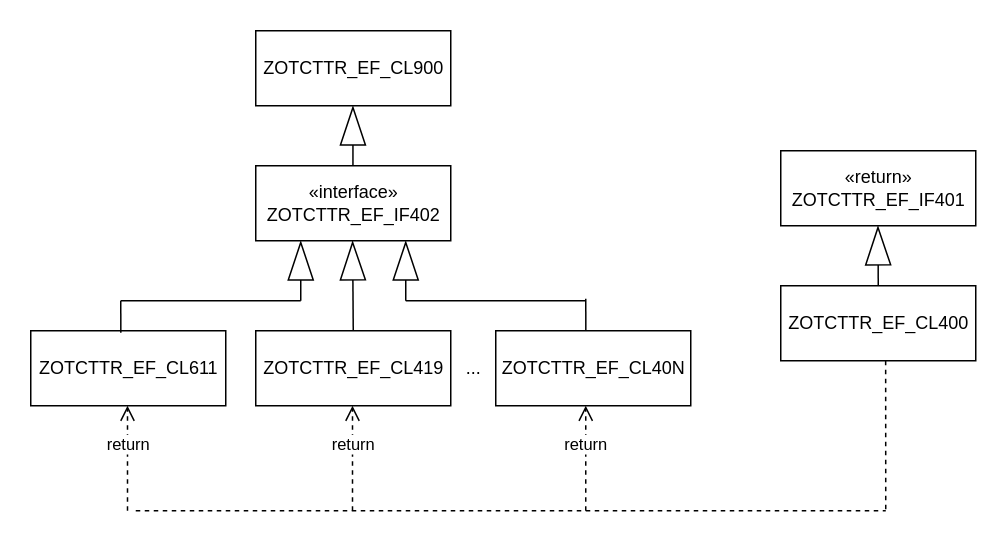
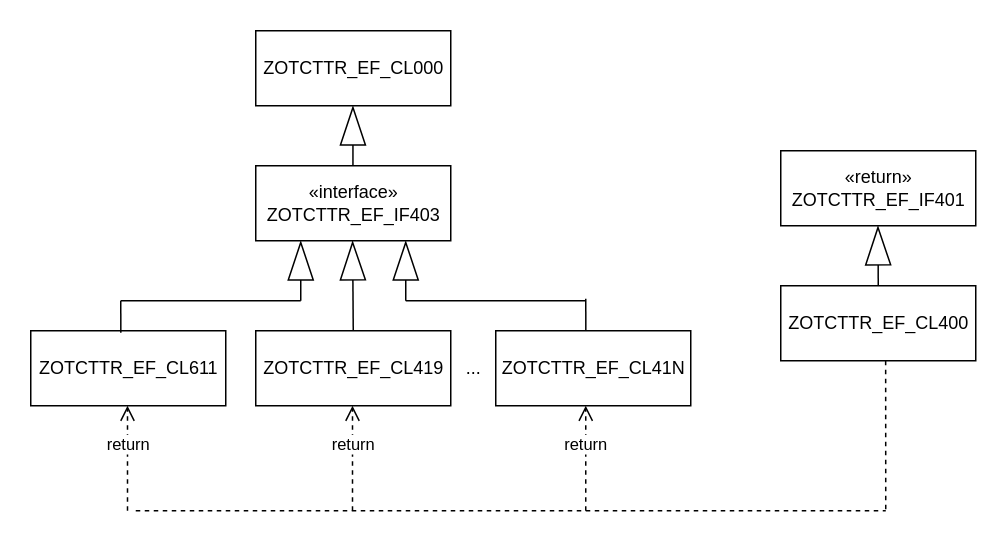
(354, 68) -> (354, 68)
(354, 203) -> (354, 203)
(594, 368) -> (594, 368)
